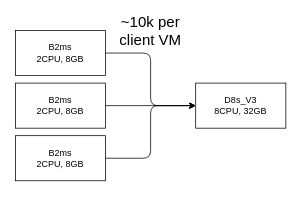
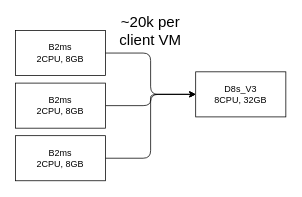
(150, 30) -> (150, 30)
(240, 105) -> (240, 94)
